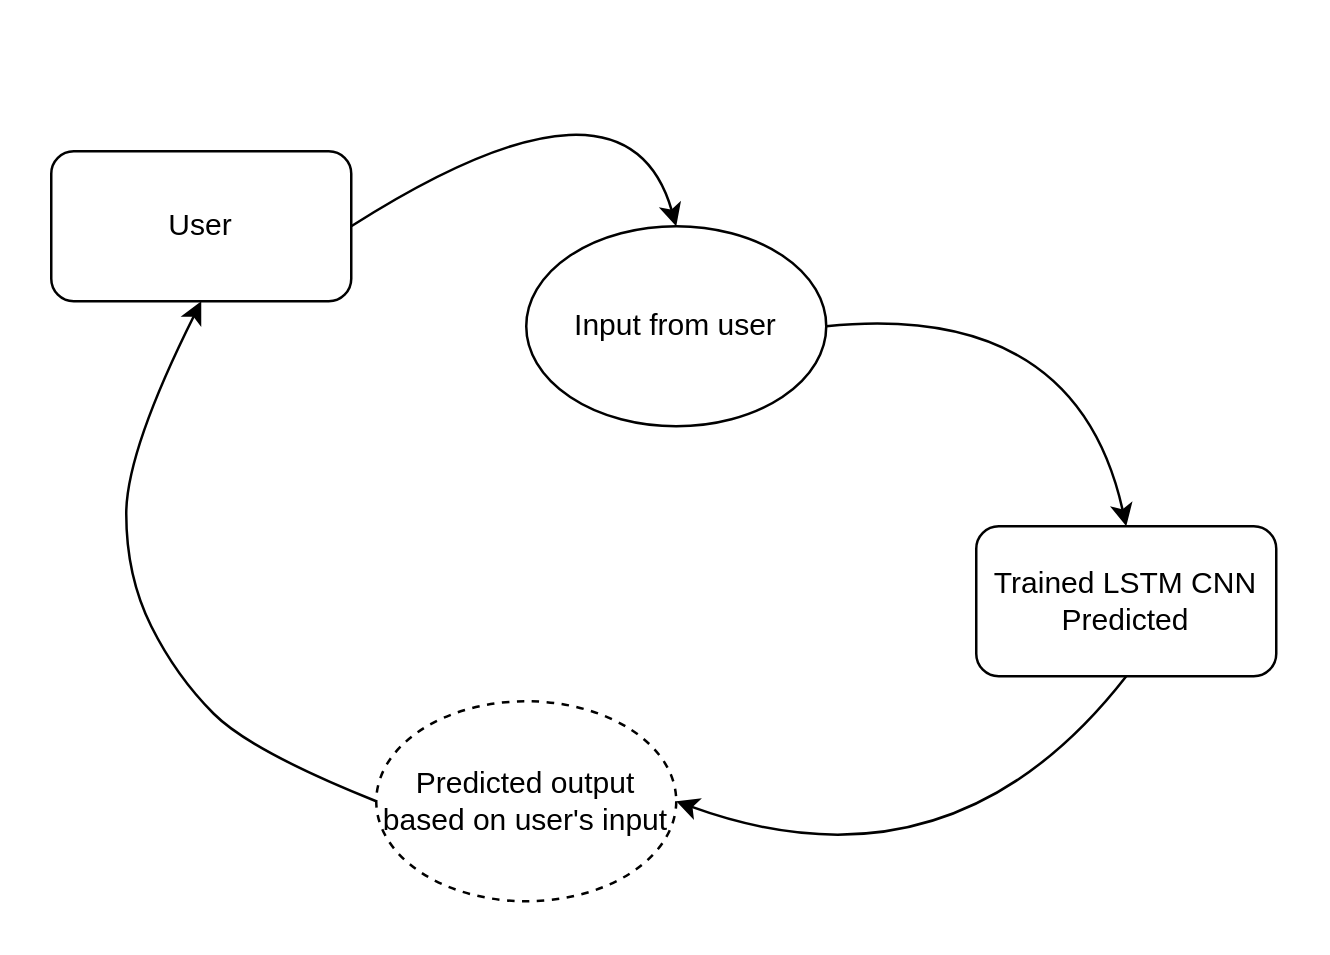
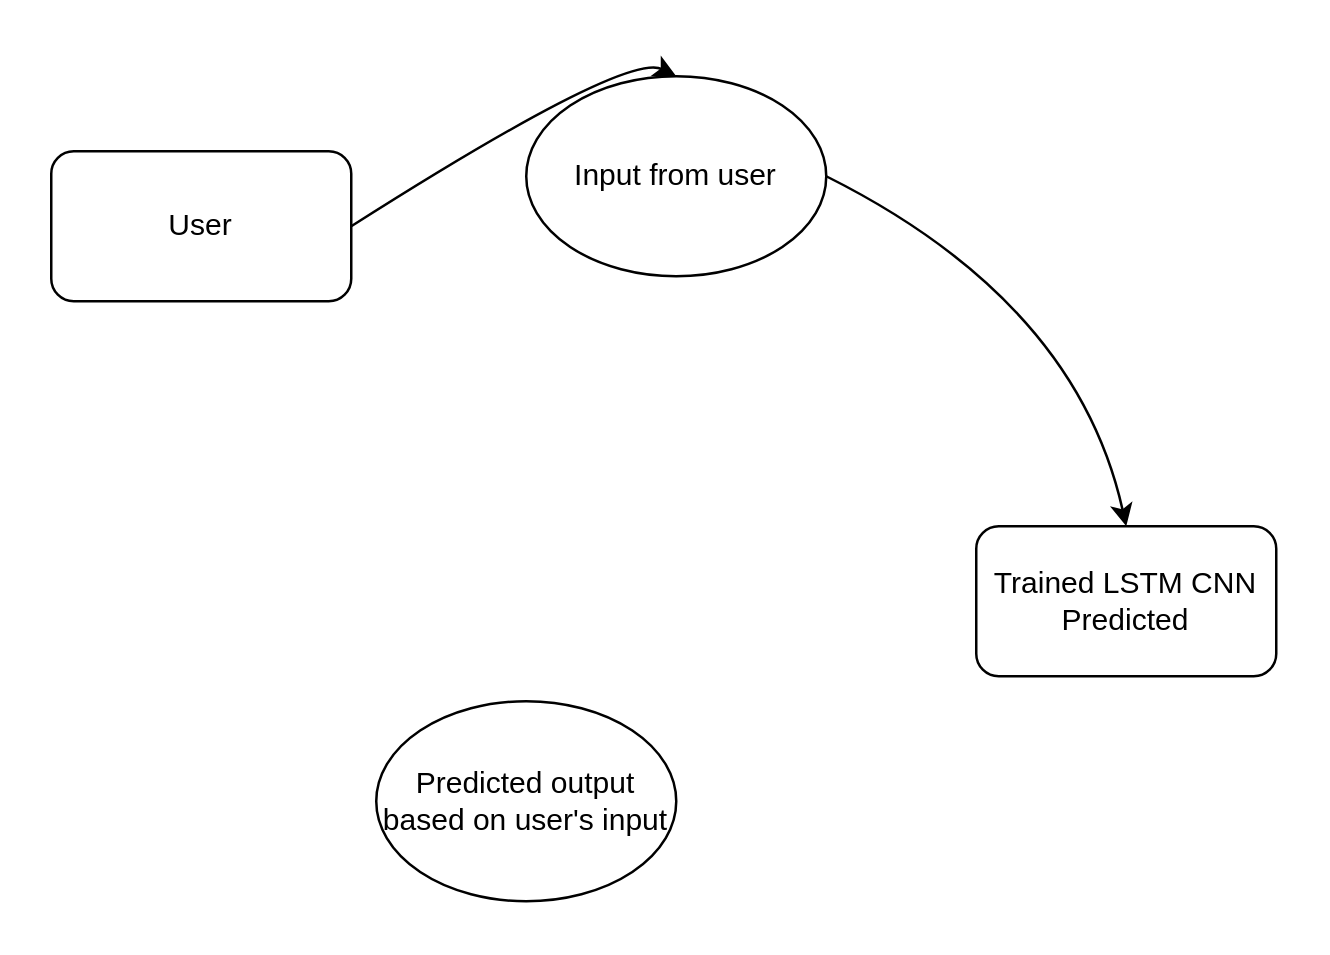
(676, 326) -> (676, 176)
(144, 610) -> none
(526, 801) -> (526, 801)
(932, 821) -> none
